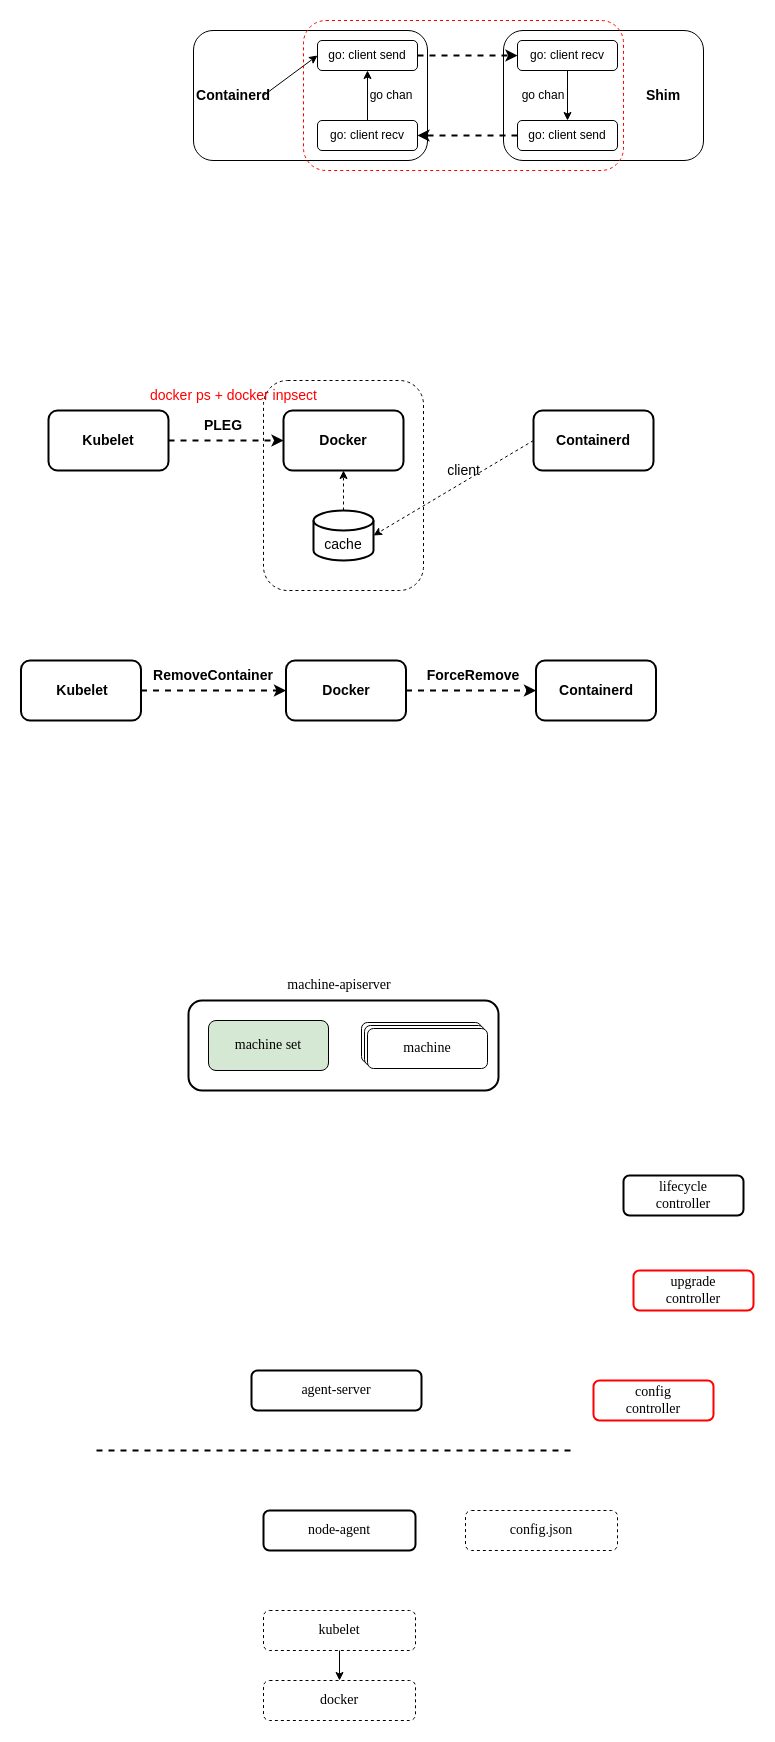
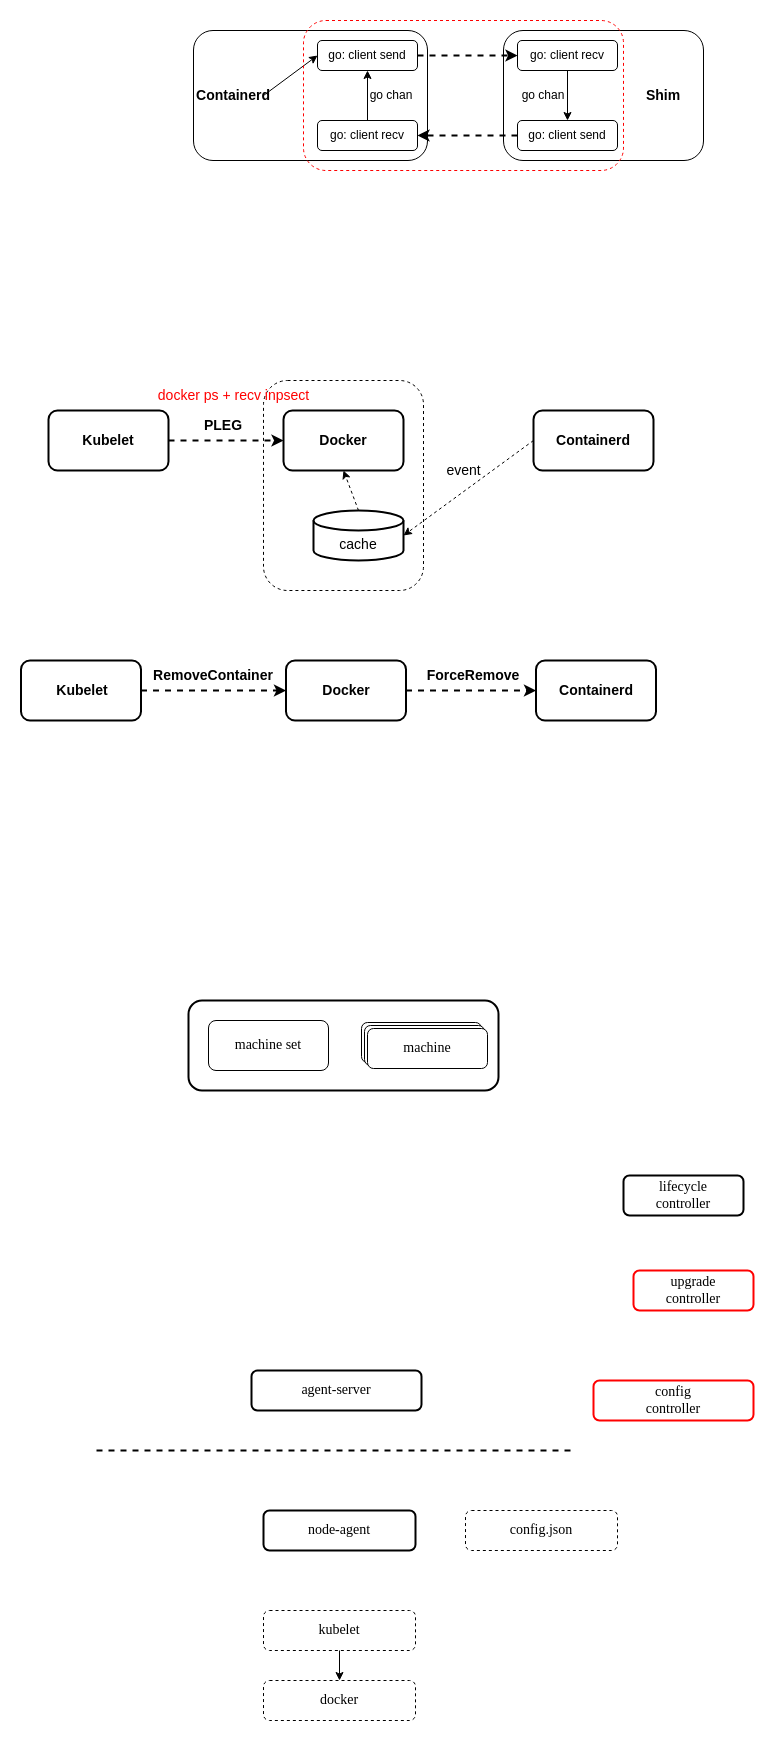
(234, 396) -> (234, 396)
(464, 471) -> (464, 471)
(344, 536) -> (359, 536)
(340, 986) -> none
(269, 1046) -> (269, 1046)
(654, 1401) -> (674, 1401)
